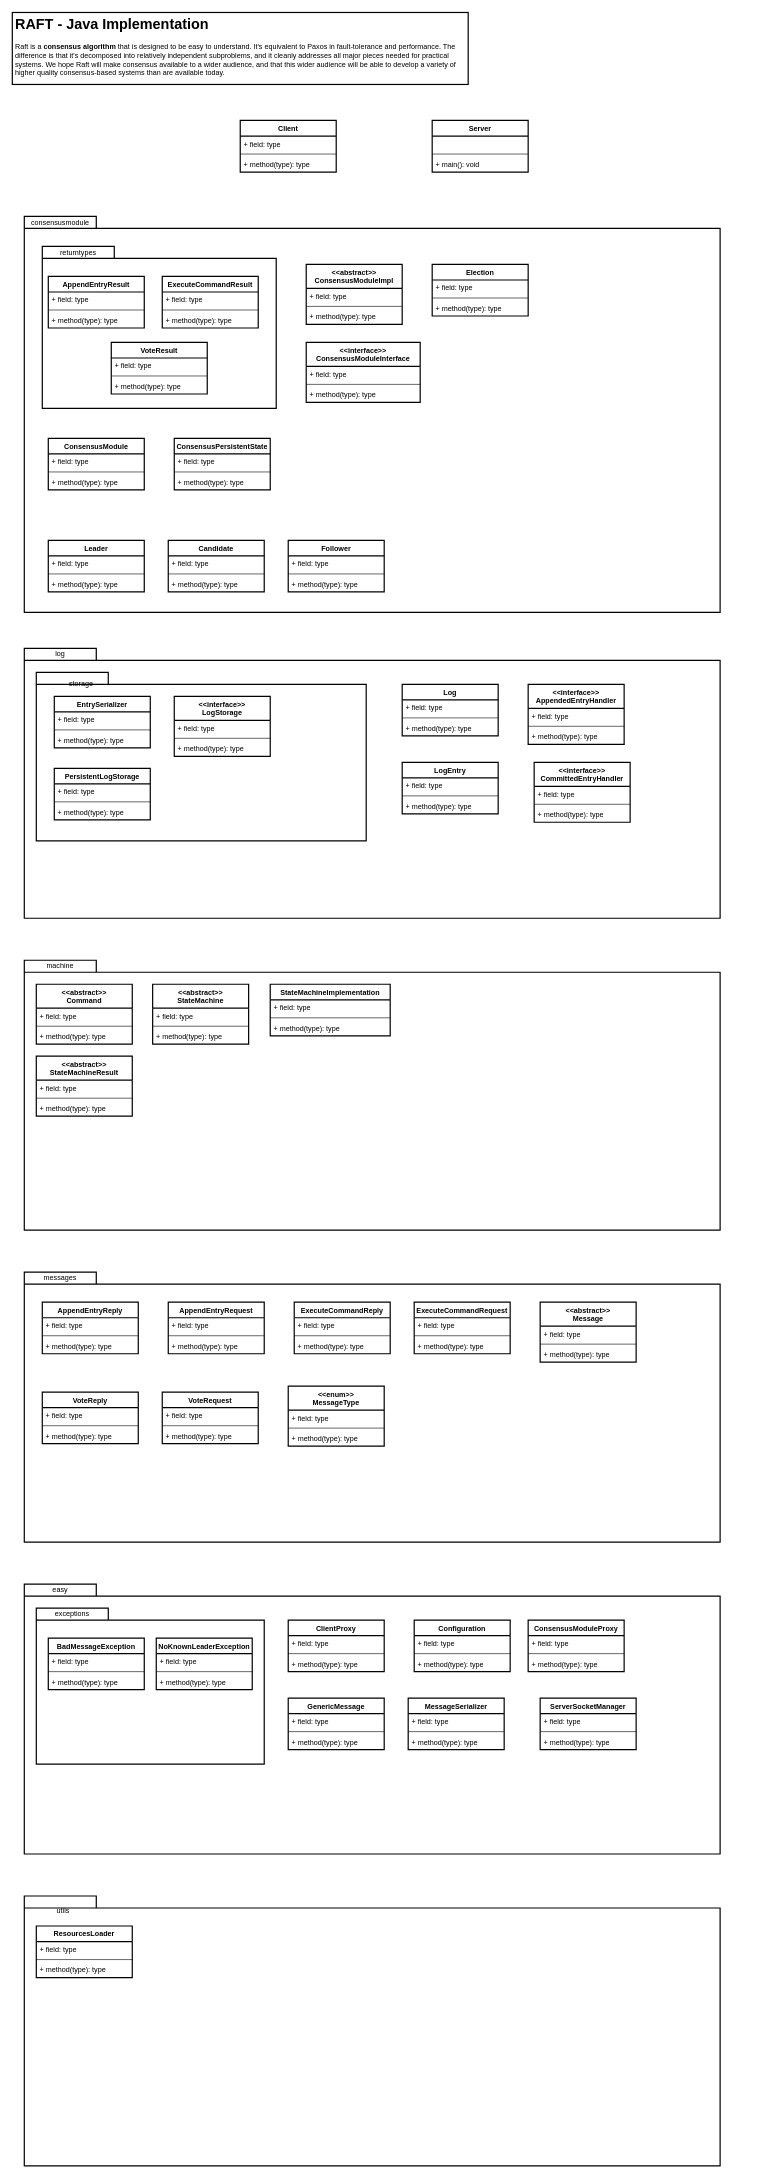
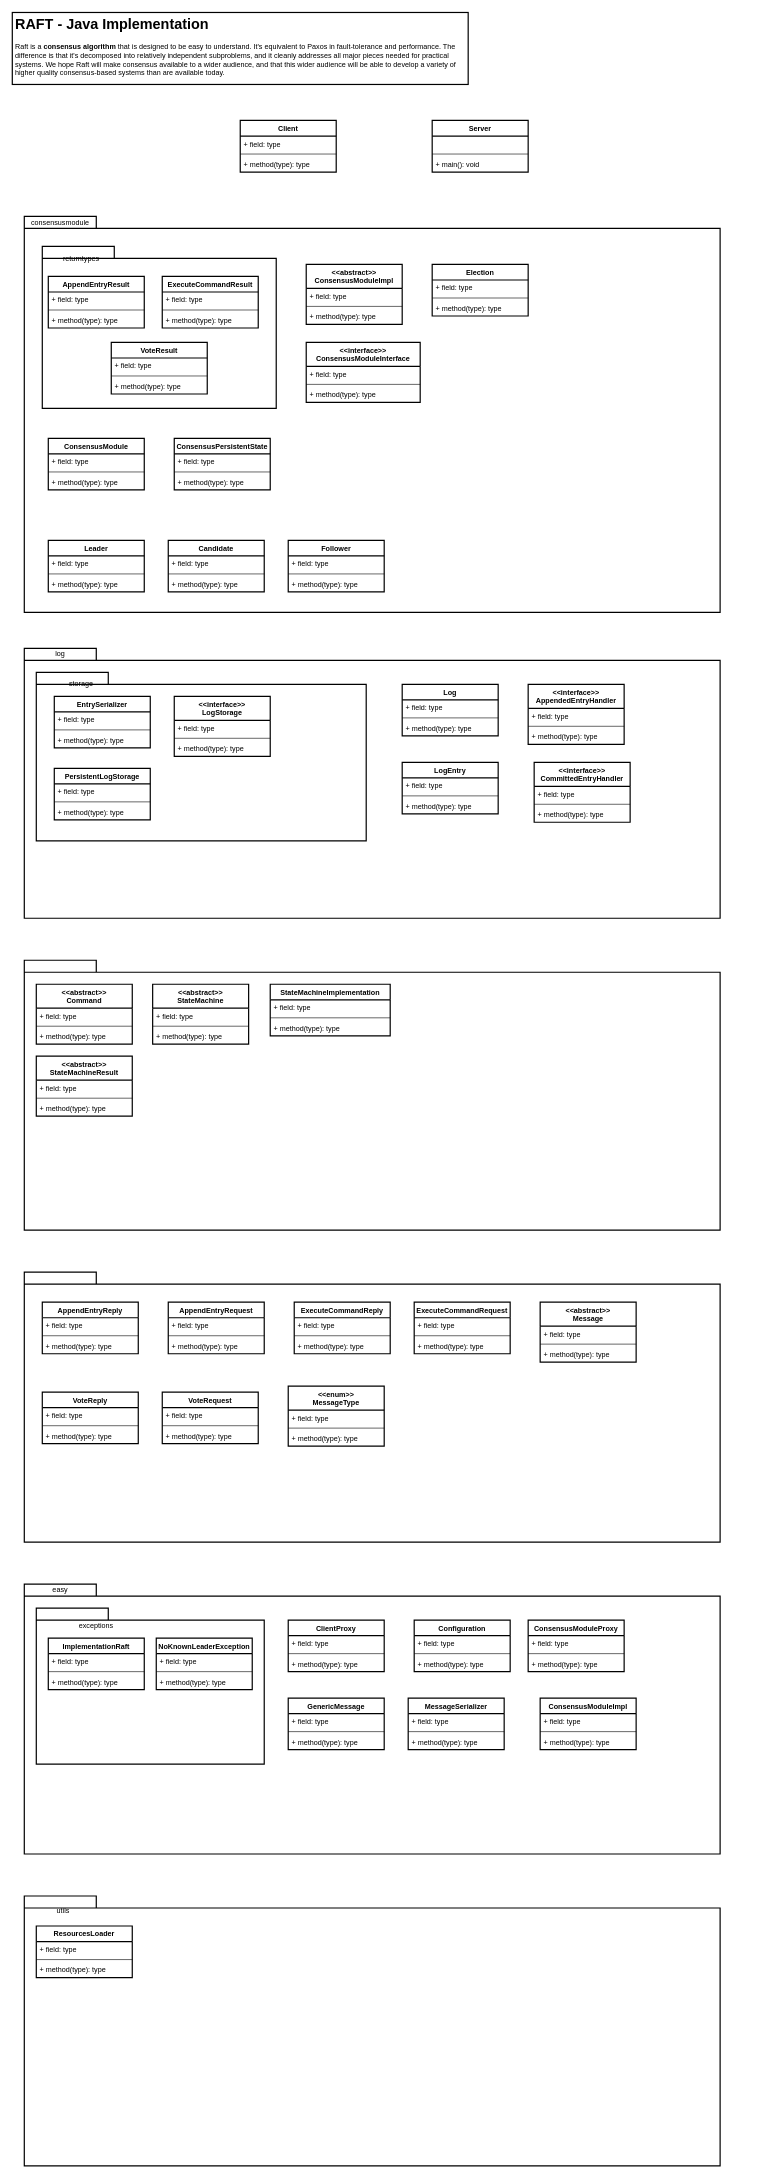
(78, 252) -> (81, 258)
(60, 966) -> none
(60, 1278) -> none
(72, 1614) -> (96, 1626)
(96, 1646) -> (96, 1646)
(588, 1706) -> (588, 1706)
